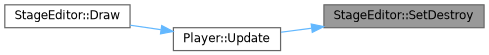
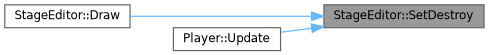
(146, 27) -> (221, 16)
